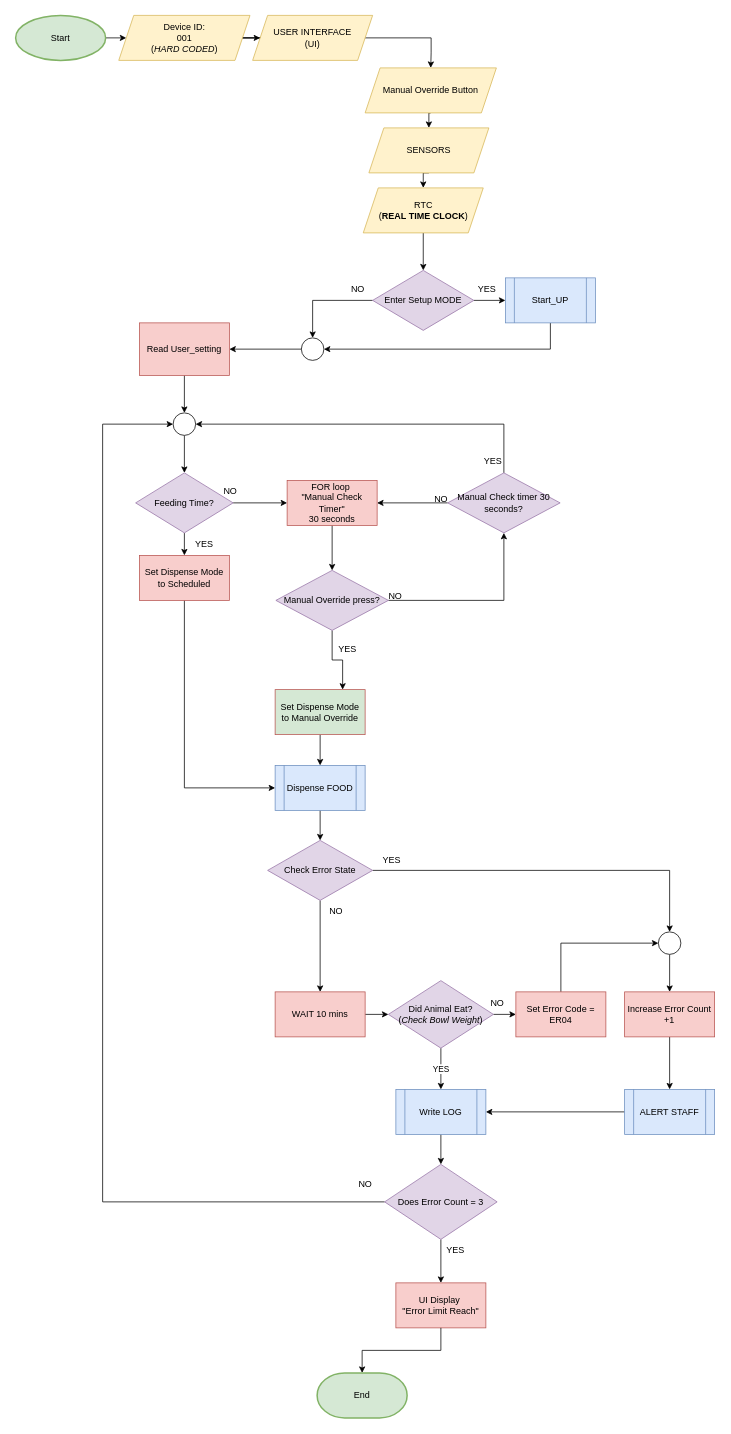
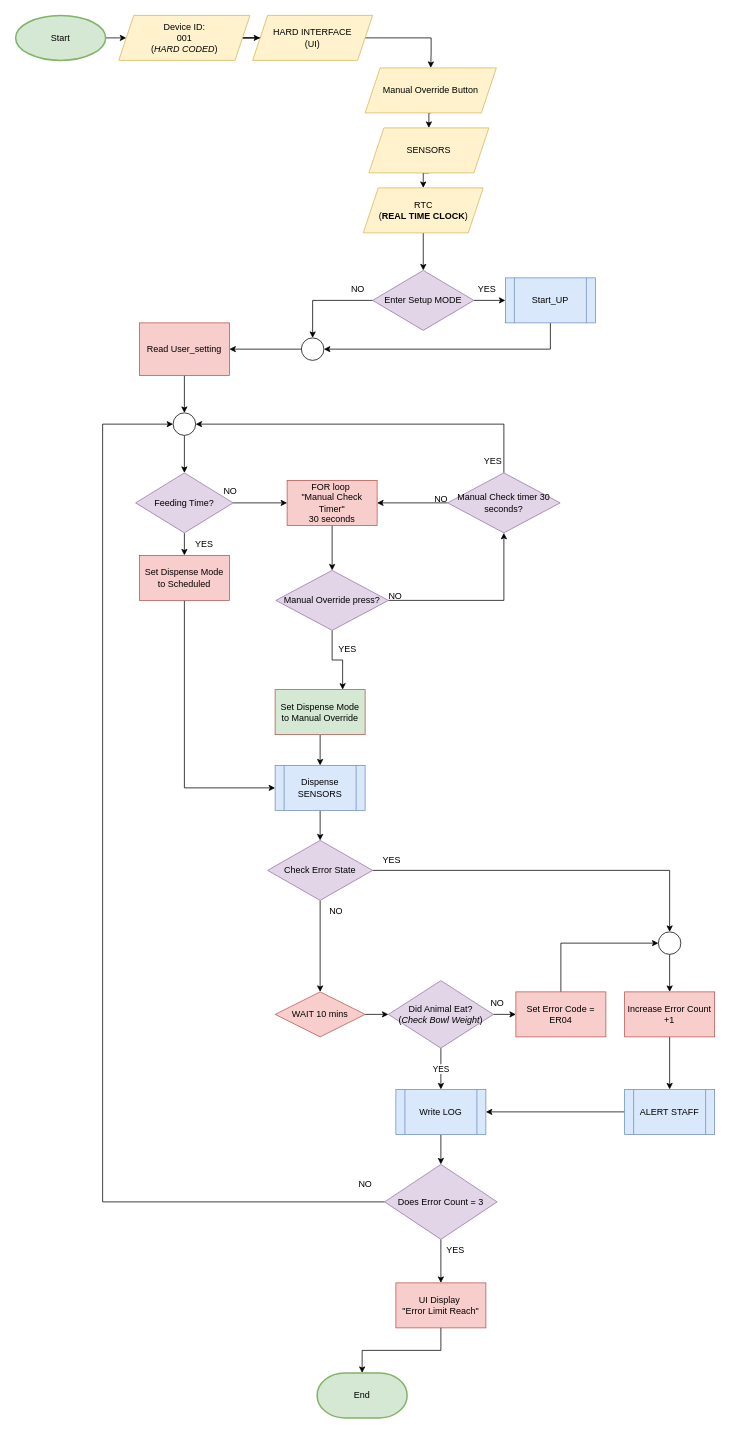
(312, 38) -> (312, 38)
(320, 788) -> (320, 788)
(320, 1014) -> (320, 1014)
